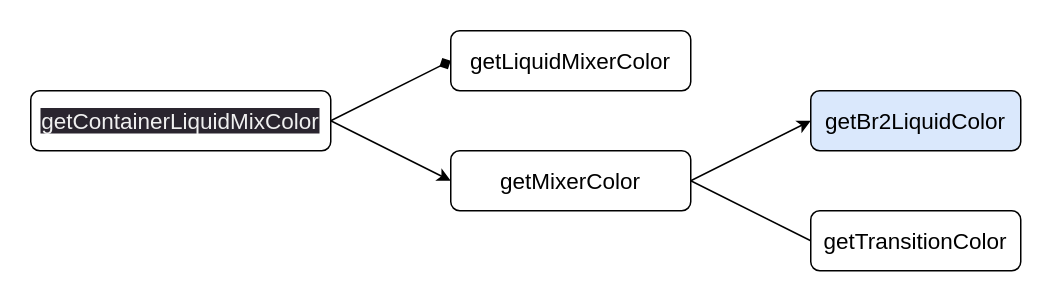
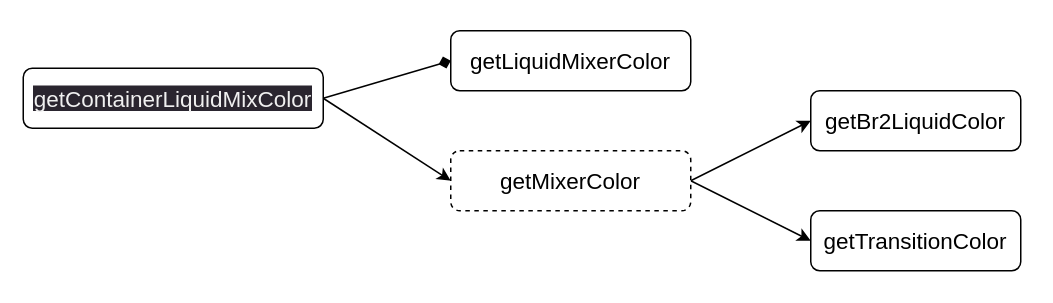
(181, 121) -> (173, 98)
(916, 121) -> (916, 121)
(571, 181) -> (571, 181)
(804, 238) -> (800, 236)
